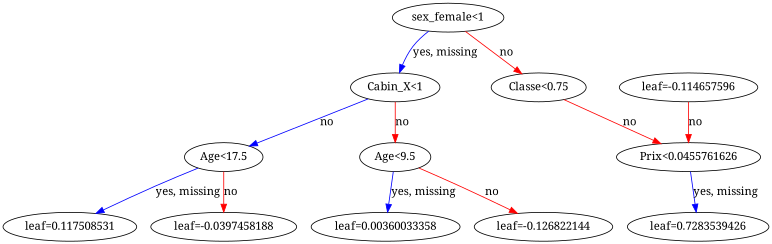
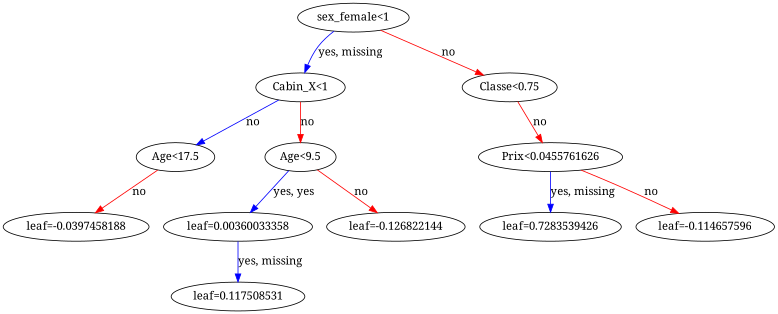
(689, 118) -> (627, 189)
(150, 188) -> (238, 258)
(424, 192) -> (294, 192)
